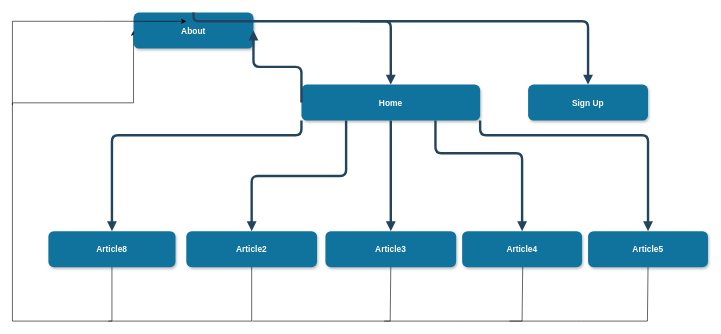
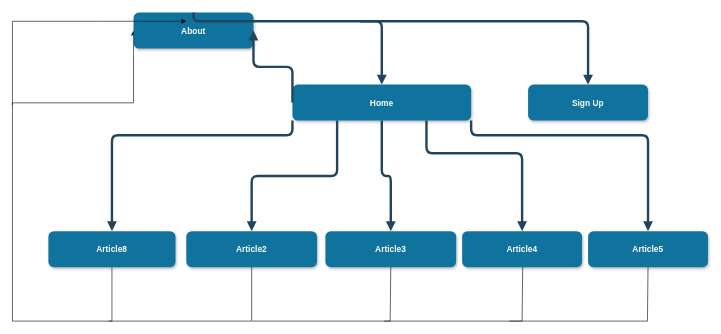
(391, 103) -> (382, 103)
